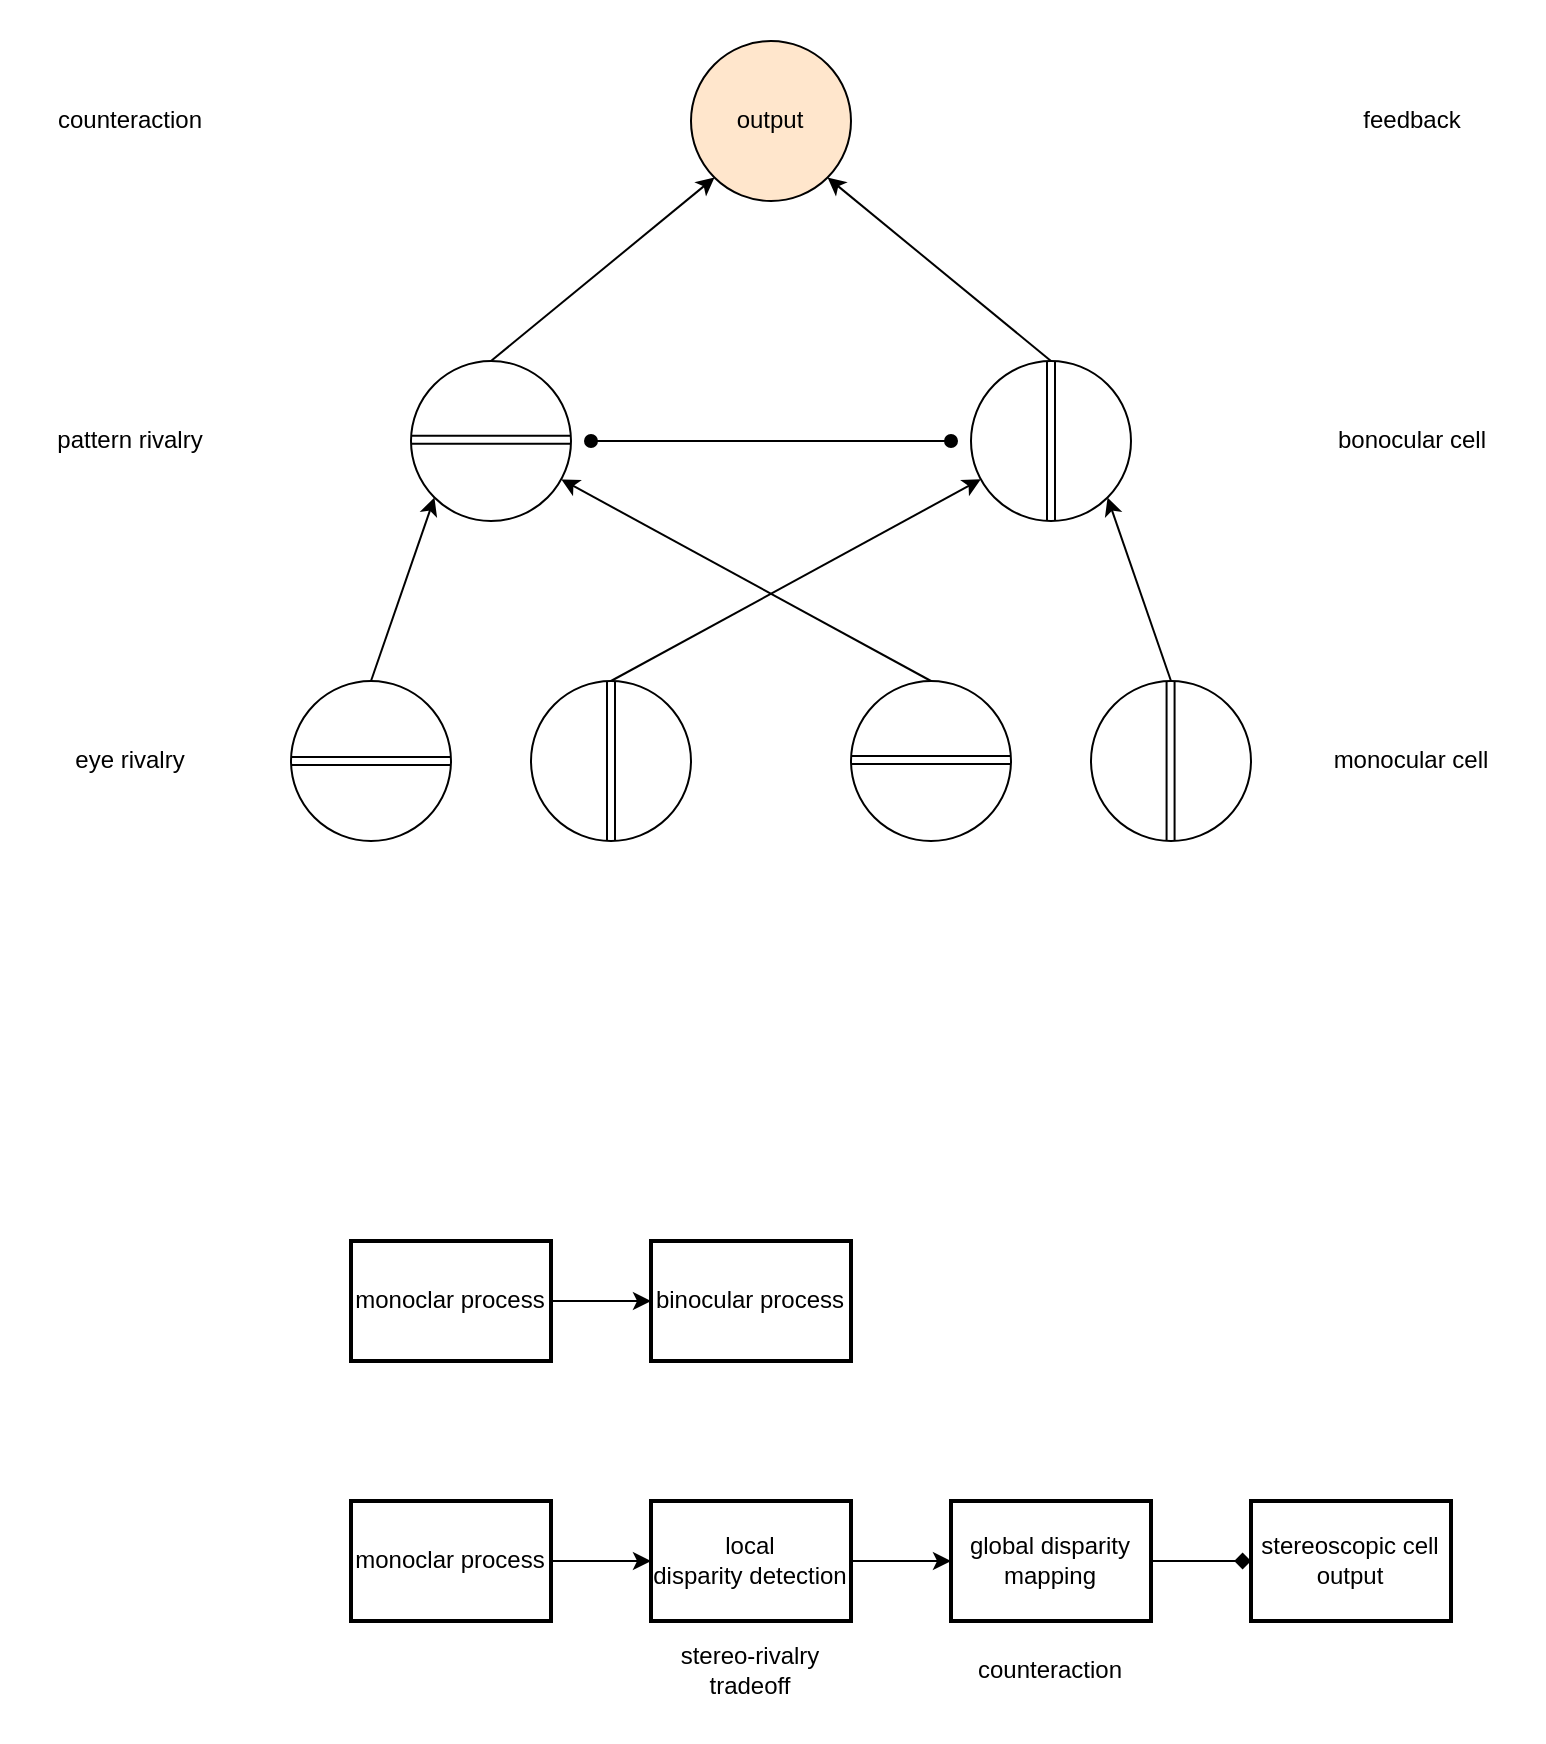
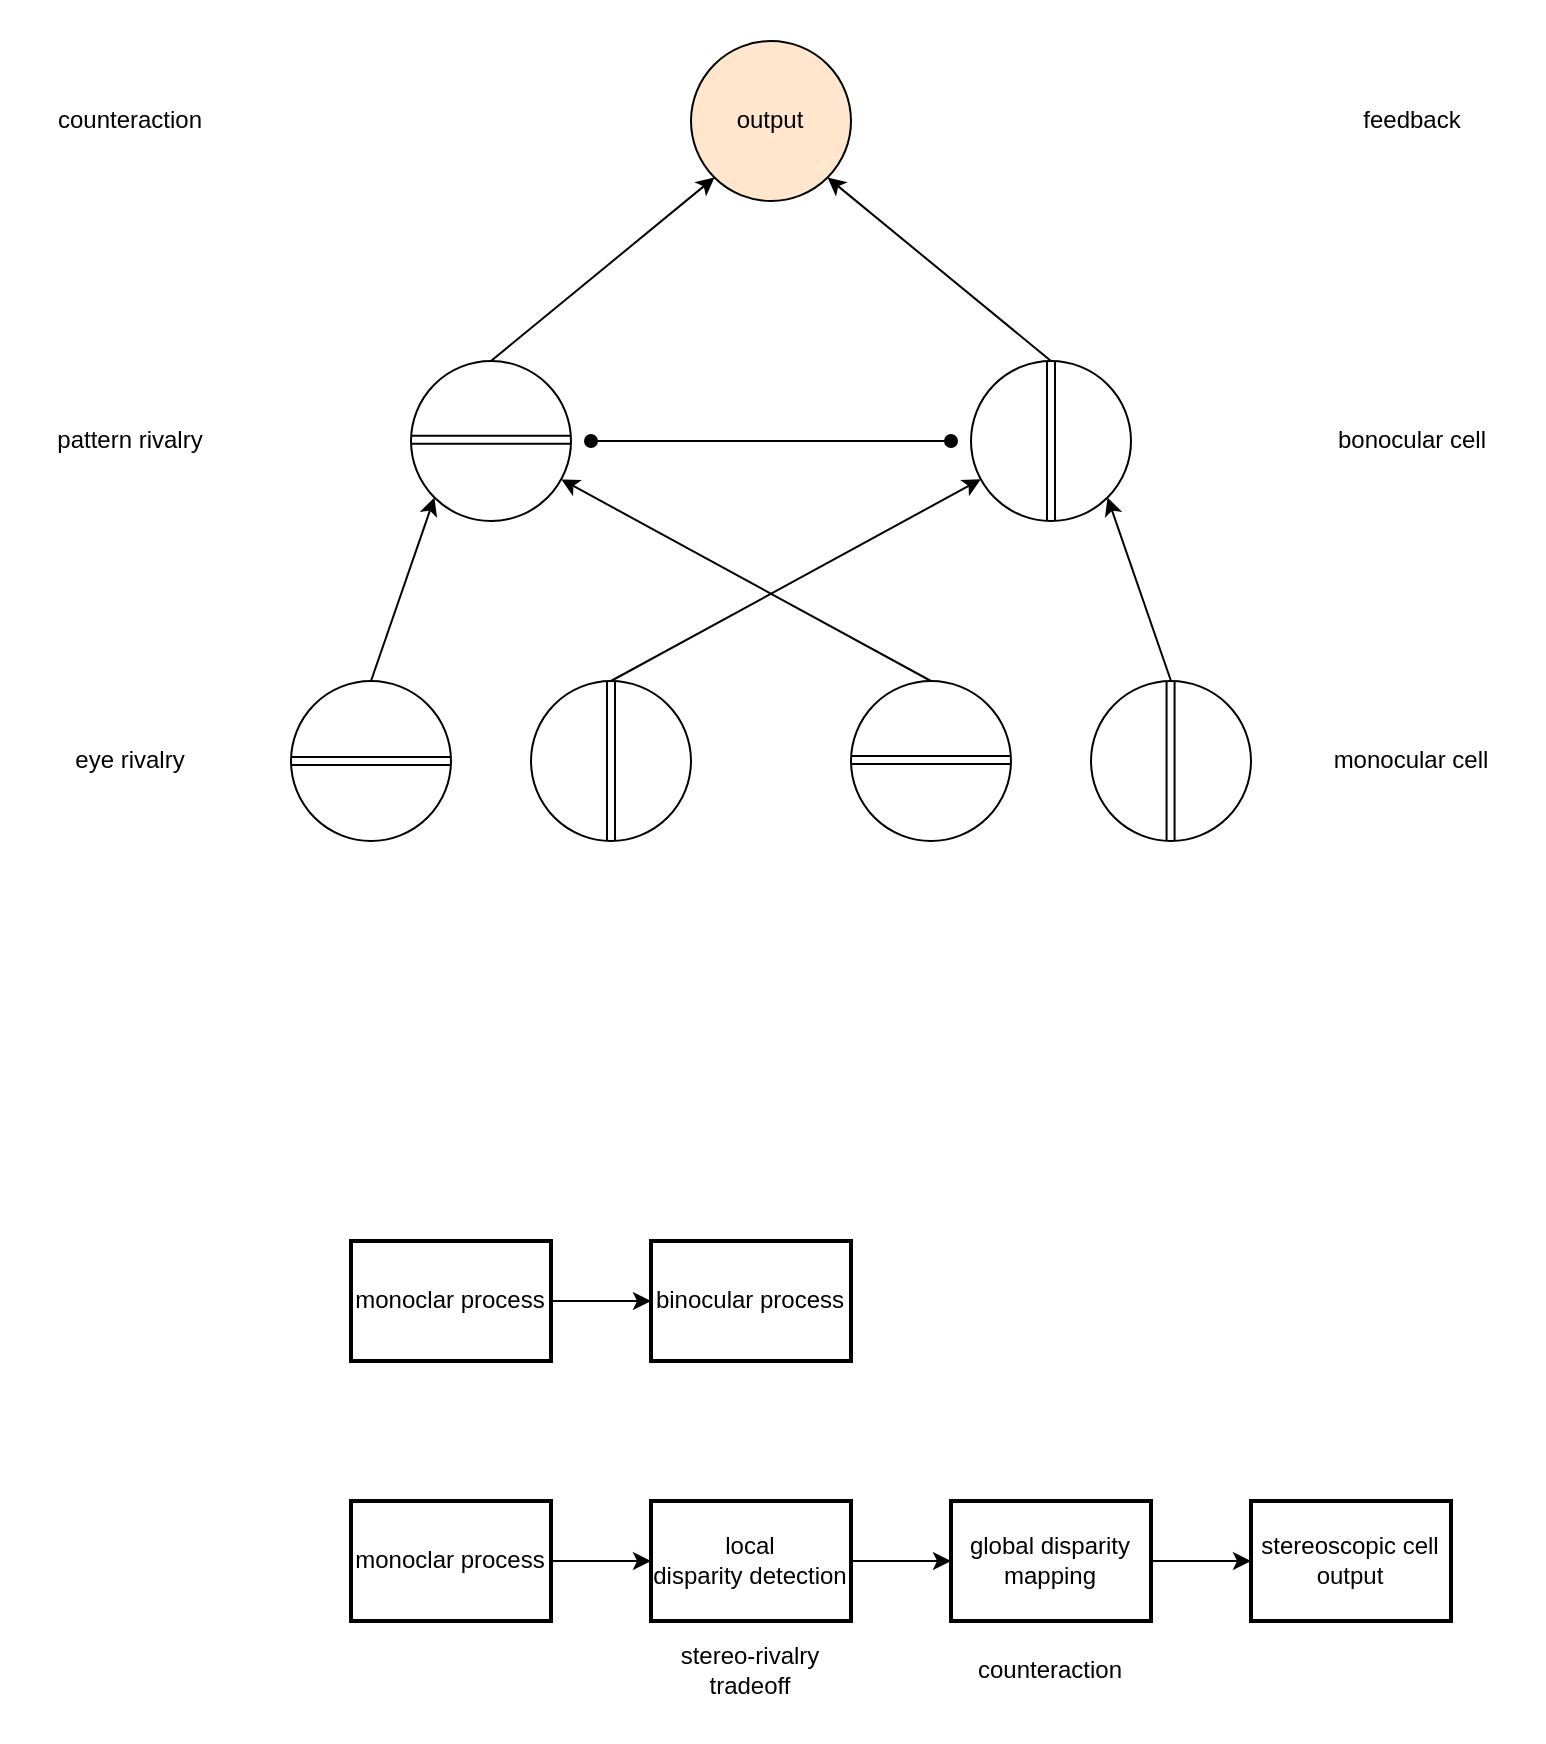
(1234, 1561) -> (1235, 1561)
